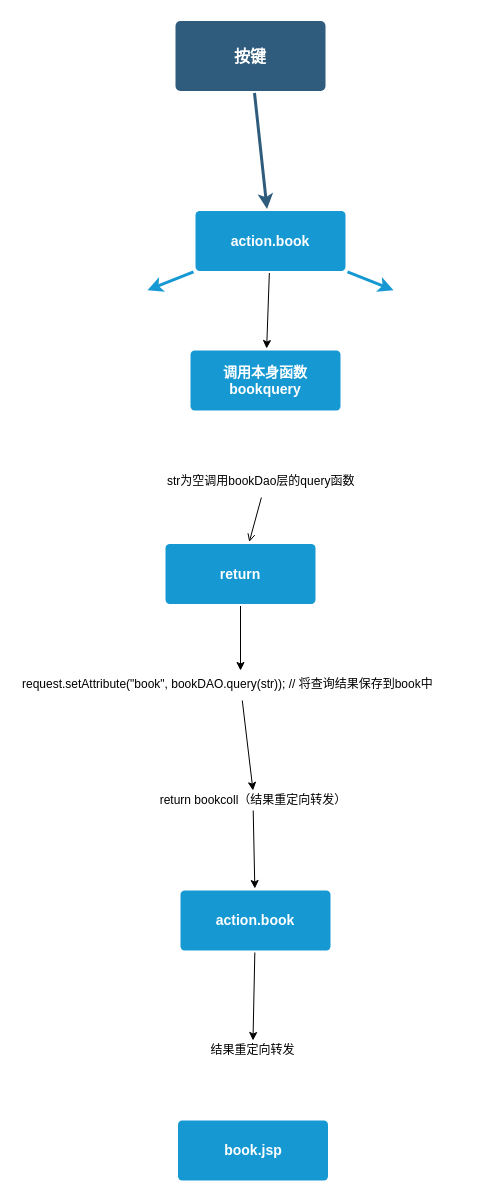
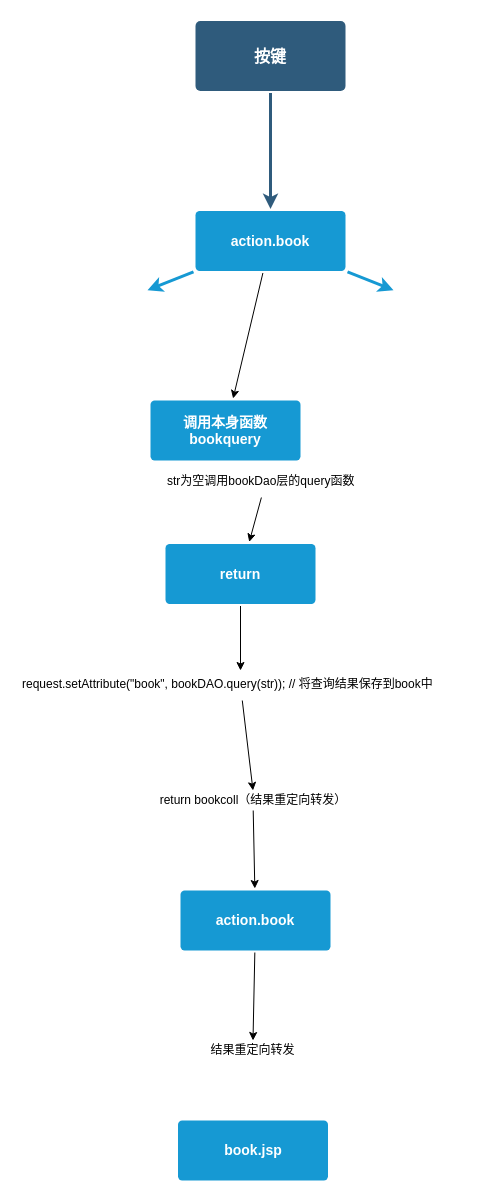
(251, 56) -> (271, 56)
(266, 381) -> (226, 431)
(251, 536) -> (251, 534)
